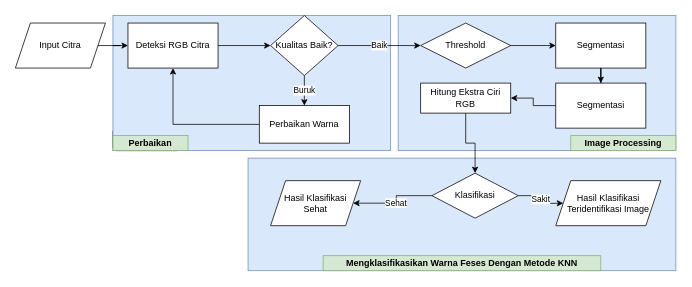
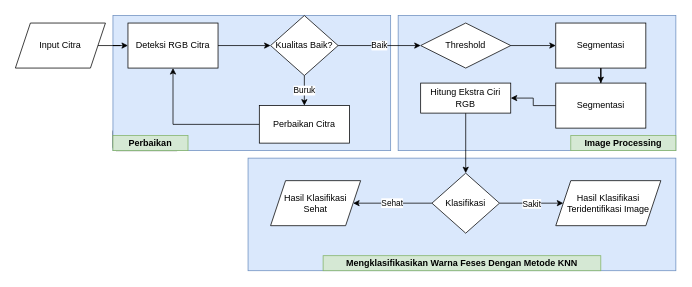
(304, 124) -> (304, 124)
(475, 195) -> (465, 203)
